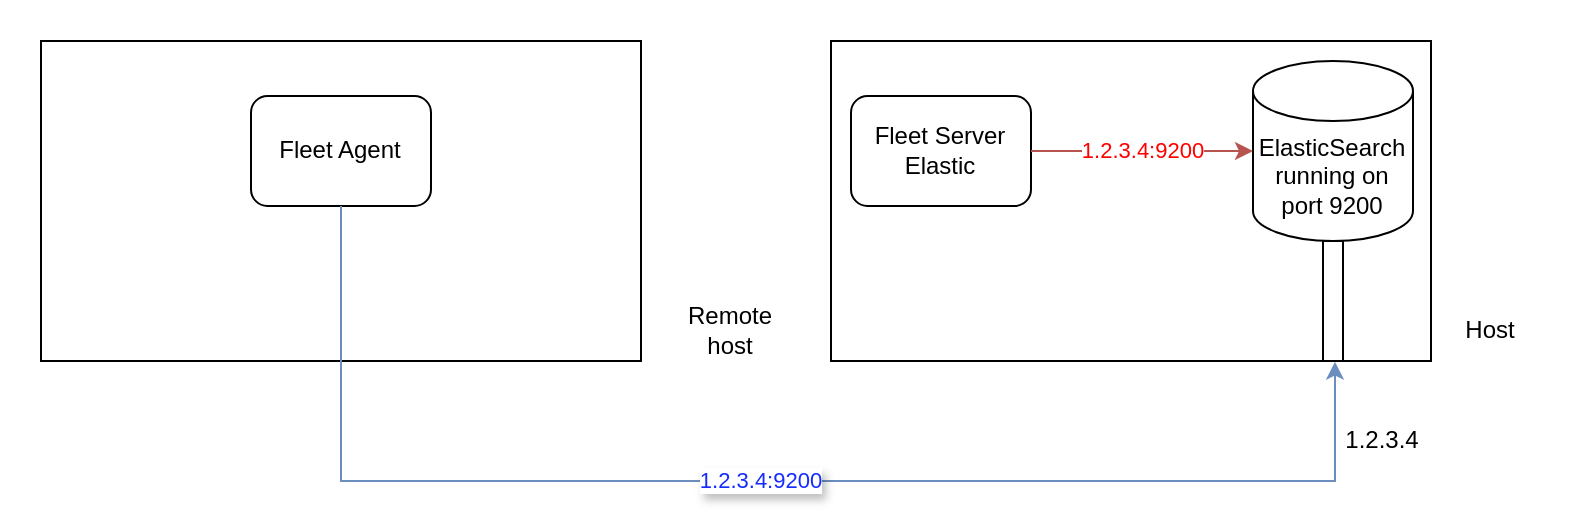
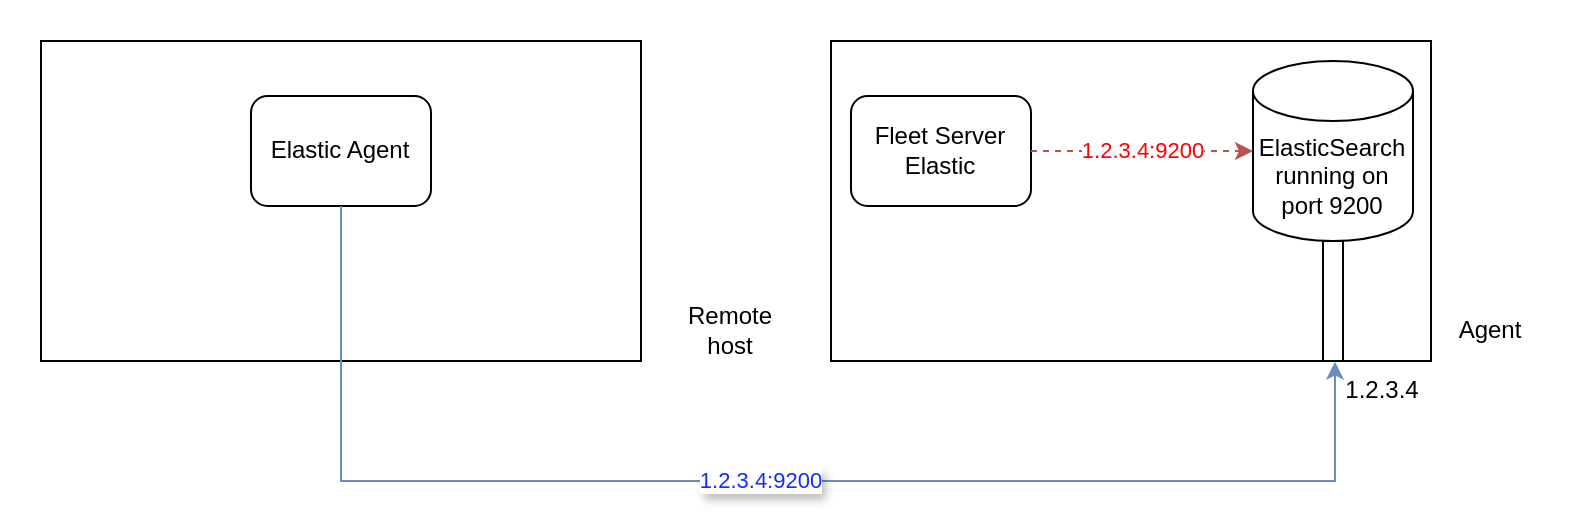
(341, 151) -> (341, 151)
(1056, 151) -> (1056, 151)
(1491, 331) -> (1491, 331)
(1383, 441) -> (1383, 391)
